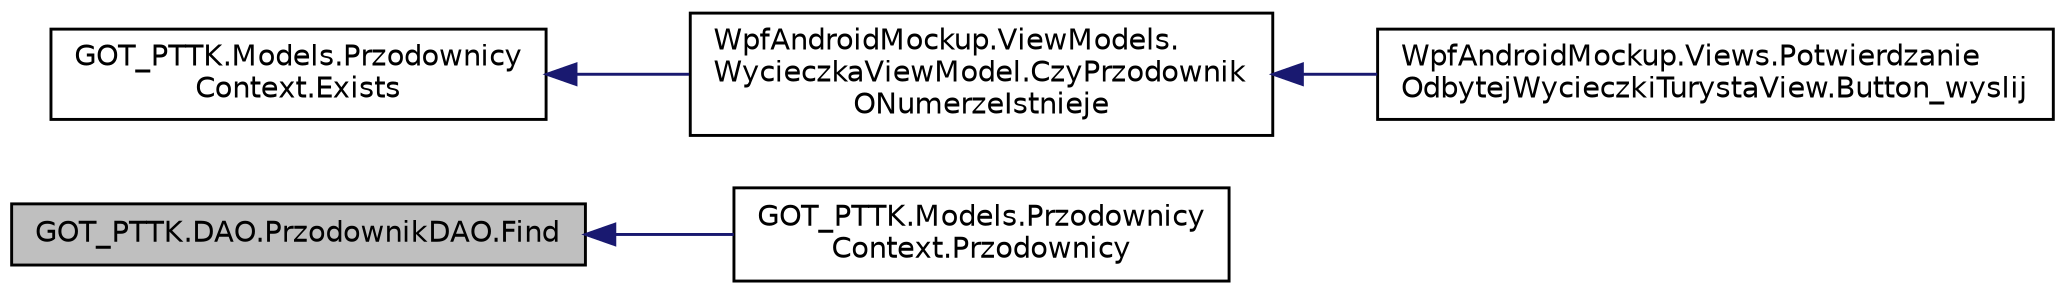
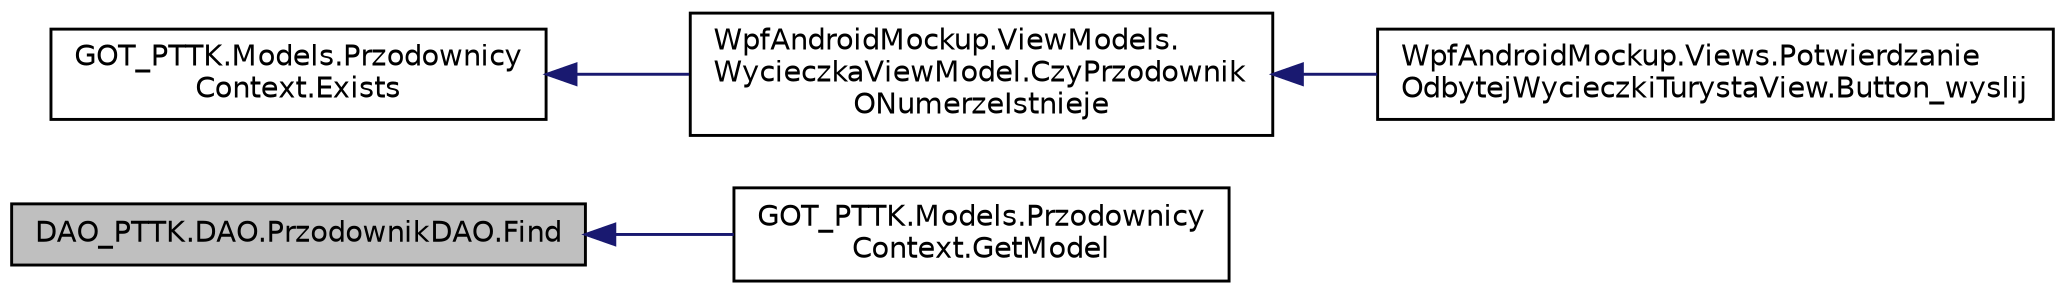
(299, 234) -> (299, 234)
(982, 234) -> (982, 234)
